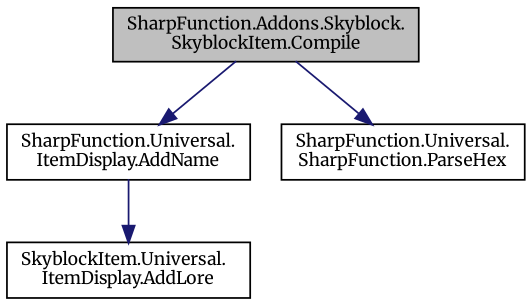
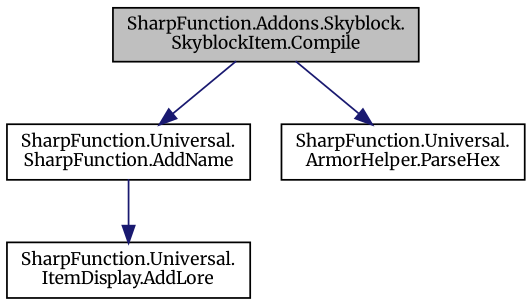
(129, 152) -> (129, 152)
(403, 152) -> (403, 152)
(129, 270) -> (129, 270)
